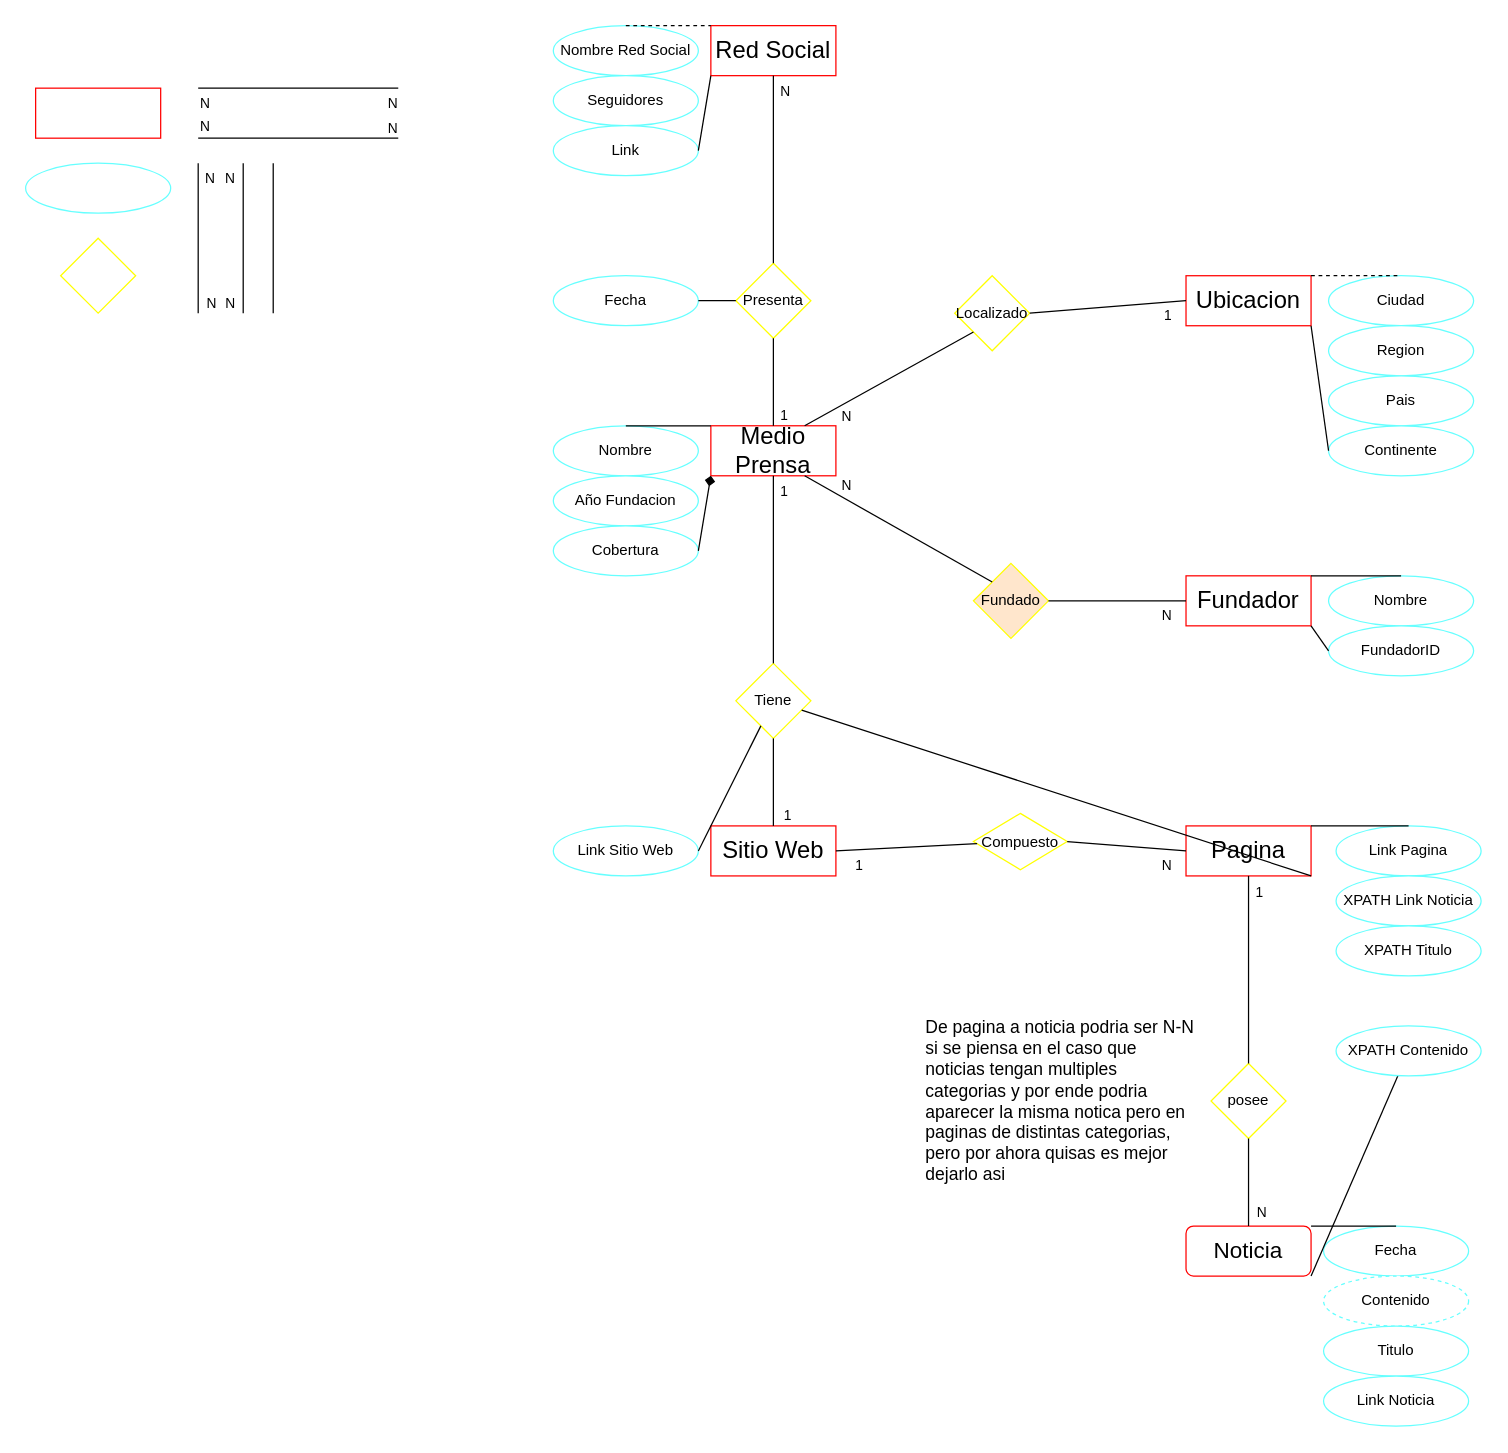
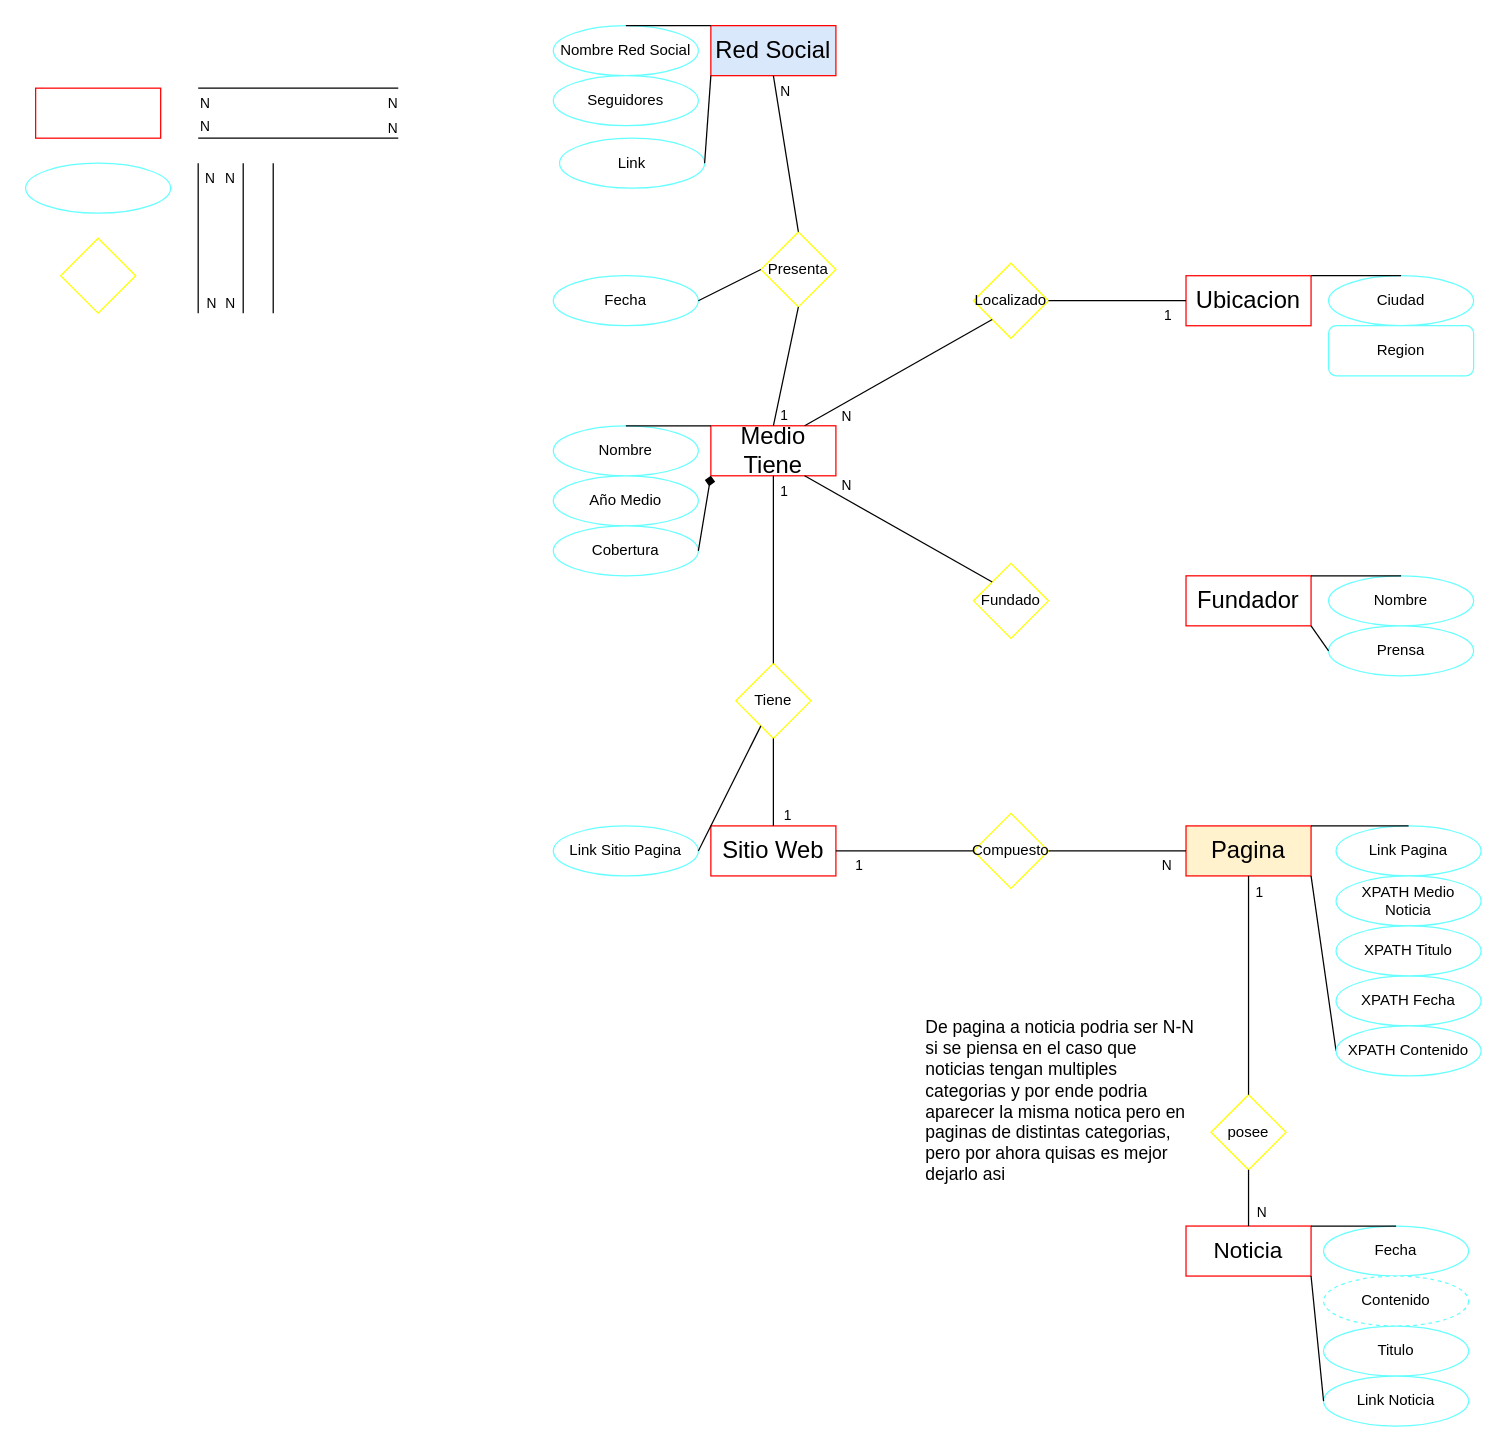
(668, 26) -> (668, 26)
(773, 51) -> (773, 51)
(626, 151) -> (632, 163)
(1357, 276) -> (1357, 276)
(773, 301) -> (798, 269)
(992, 313) -> (1011, 301)
(1401, 351) -> (1401, 351)
(1319, 388) -> none
(1401, 401) -> none
(773, 451) -> (773, 451)
(1401, 451) -> none
(626, 501) -> (626, 501)
(1011, 601) -> (1011, 601)
(1116, 601) -> none
(1401, 651) -> (1401, 651)
(1056, 793) -> (1323, 963)
(1020, 841) -> (1011, 851)
(626, 851) -> (626, 851)
(1248, 851) -> (1248, 851)
(1408, 901) -> (1408, 901)
none -> (1408, 1001)
(1248, 1101) -> (1248, 1132)
(1354, 1175) -> (1317, 1338)
(1248, 1251) -> (1248, 1251)
